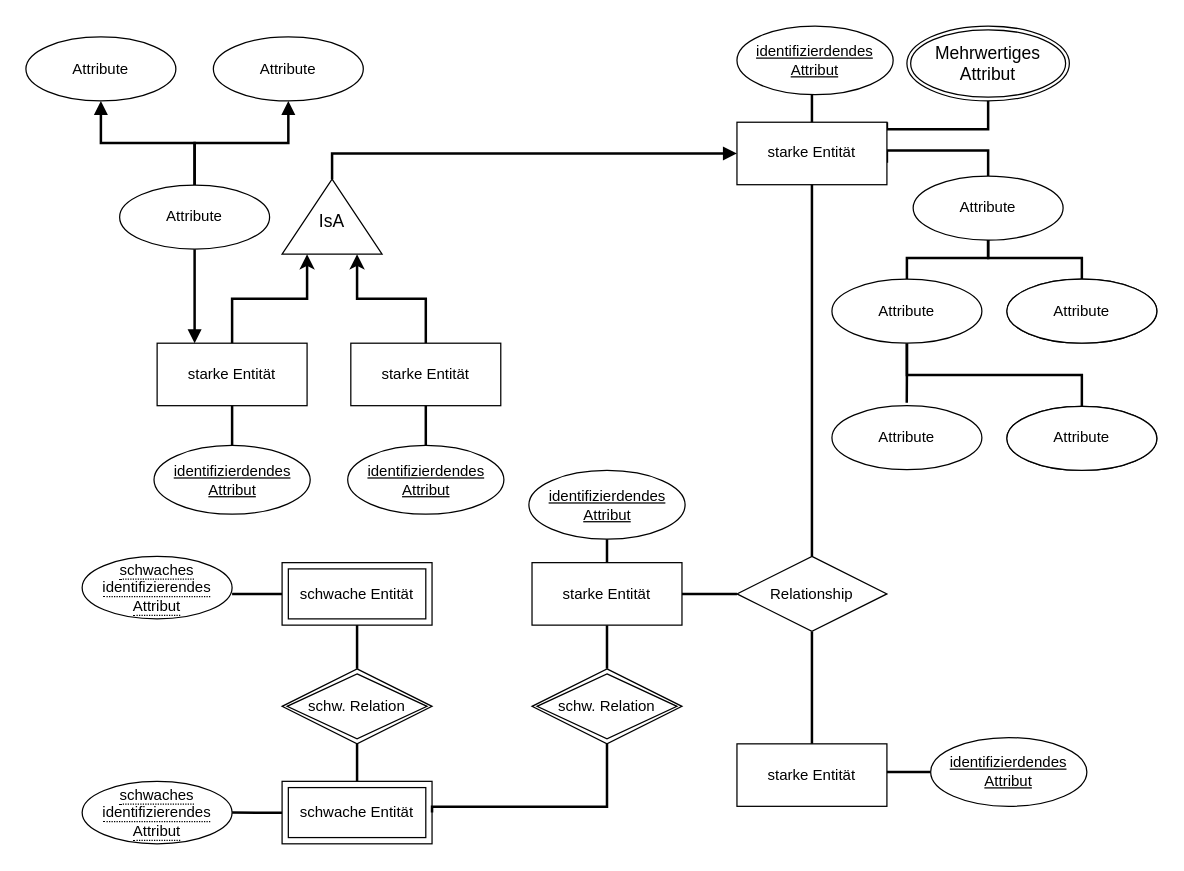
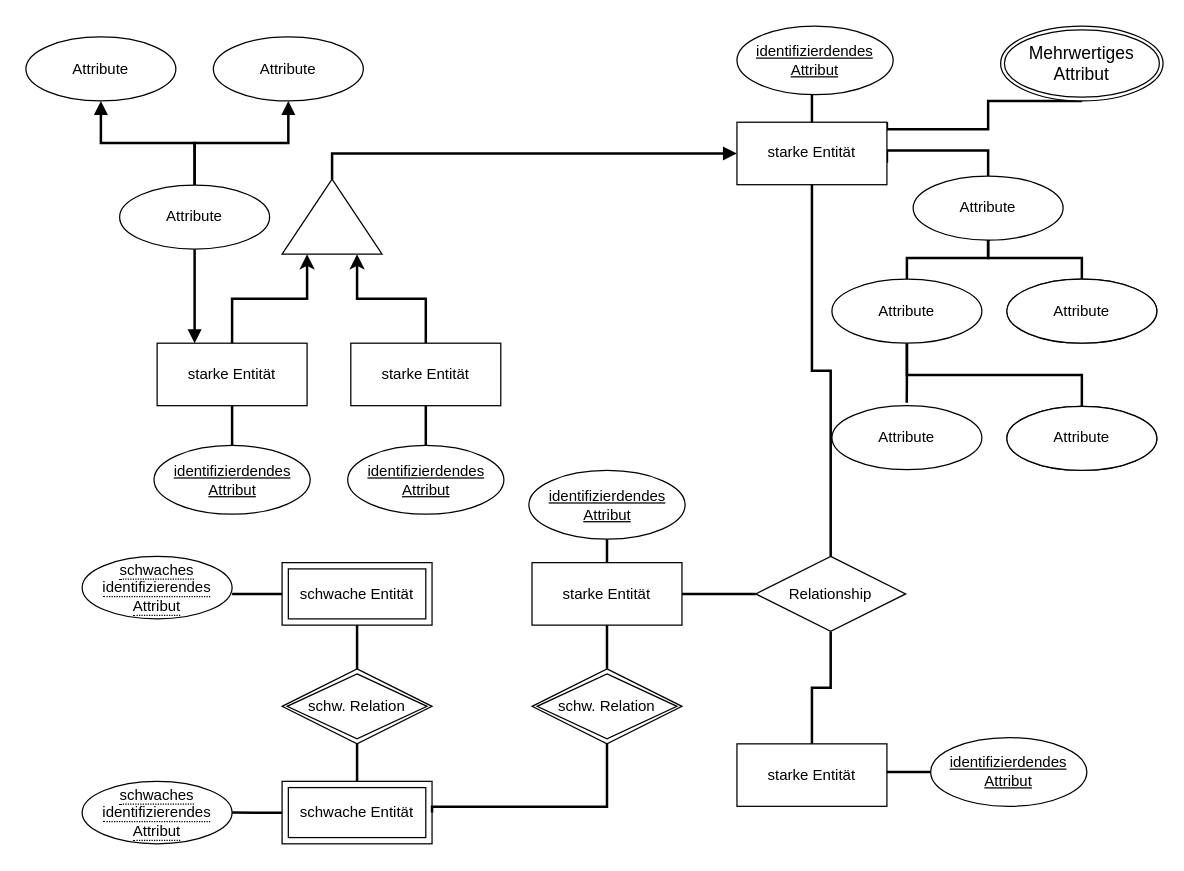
(988, 64) -> (1082, 64)
(332, 221) -> none
(812, 594) -> (831, 594)
